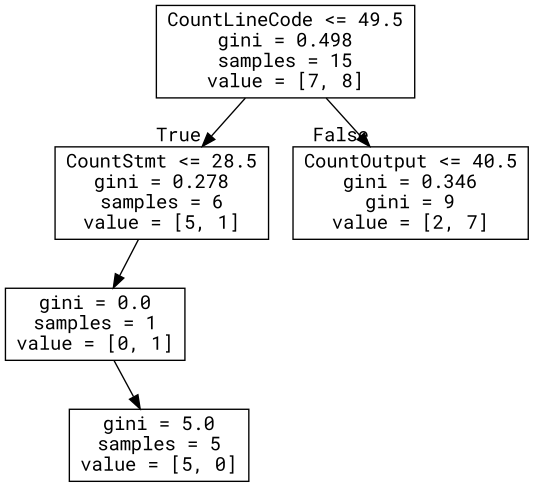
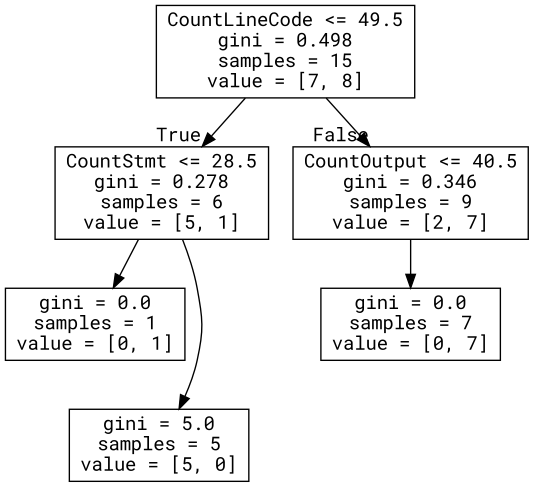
(411, 193) -> (411, 193)
none -> (411, 324)
(124, 379) -> (202, 318)
